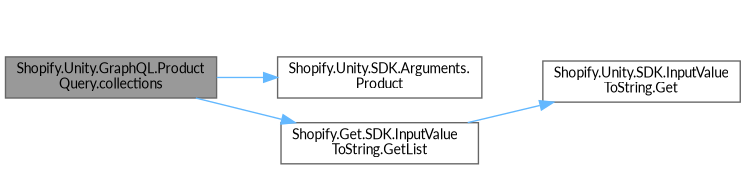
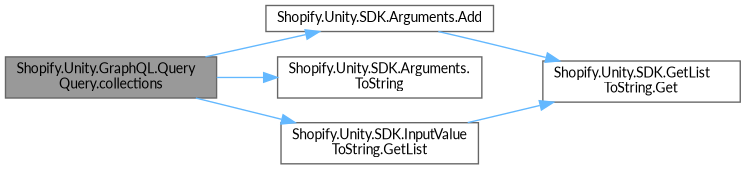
none -> (380, 19)
(111, 77) -> (111, 77)
(380, 77) -> (380, 77)
(642, 82) -> (642, 82)
(380, 143) -> (380, 143)
